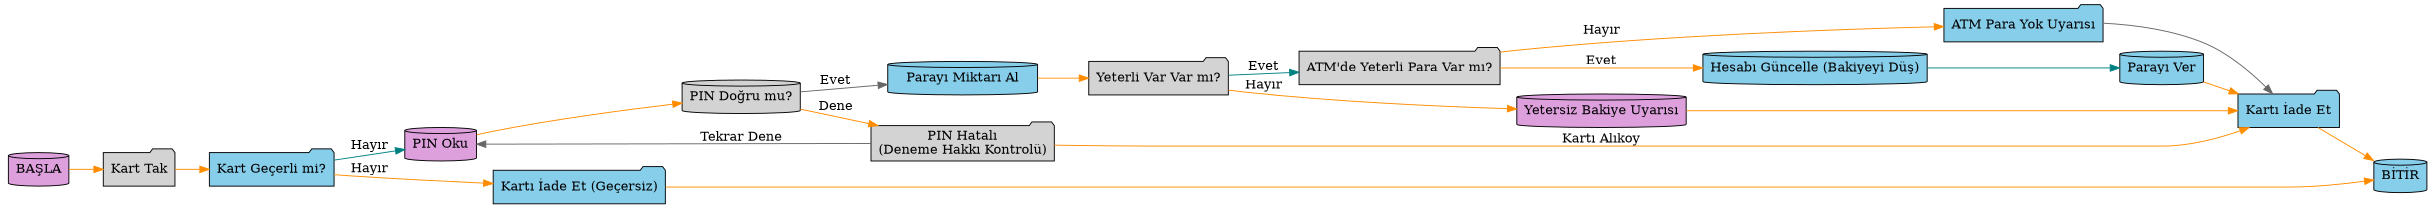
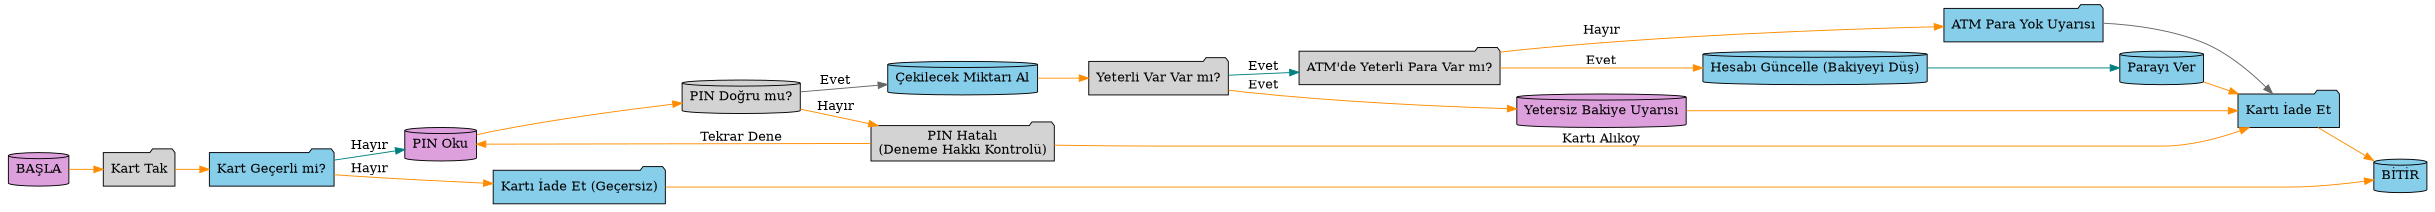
(963, 78) -> (963, 78)
(1264, 85) -> (1264, 85)
(836, 107) -> (836, 107)
(678, 144) -> (678, 144)
